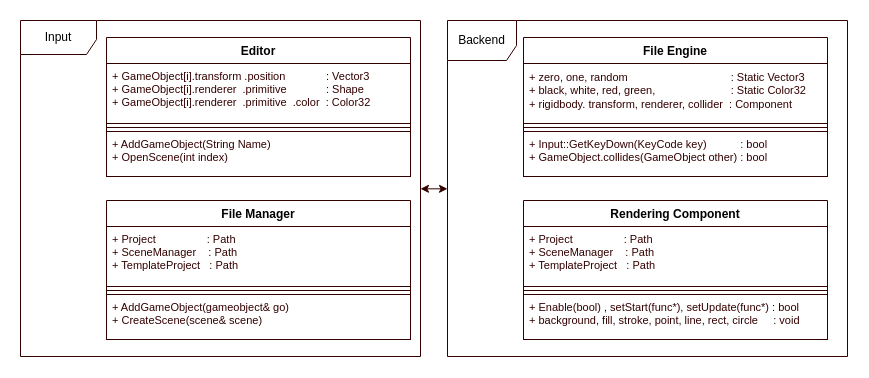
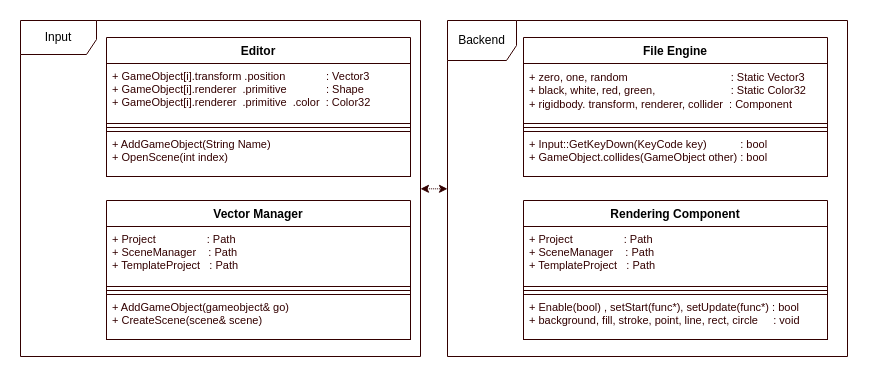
(433, 189) -> (433, 189)
(259, 215) -> (259, 215)
